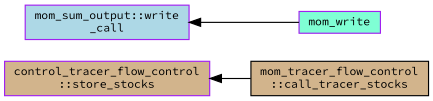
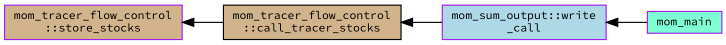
(340, 22) -> (685, 22)
none -> (427, 22)
(107, 78) -> (93, 22)
